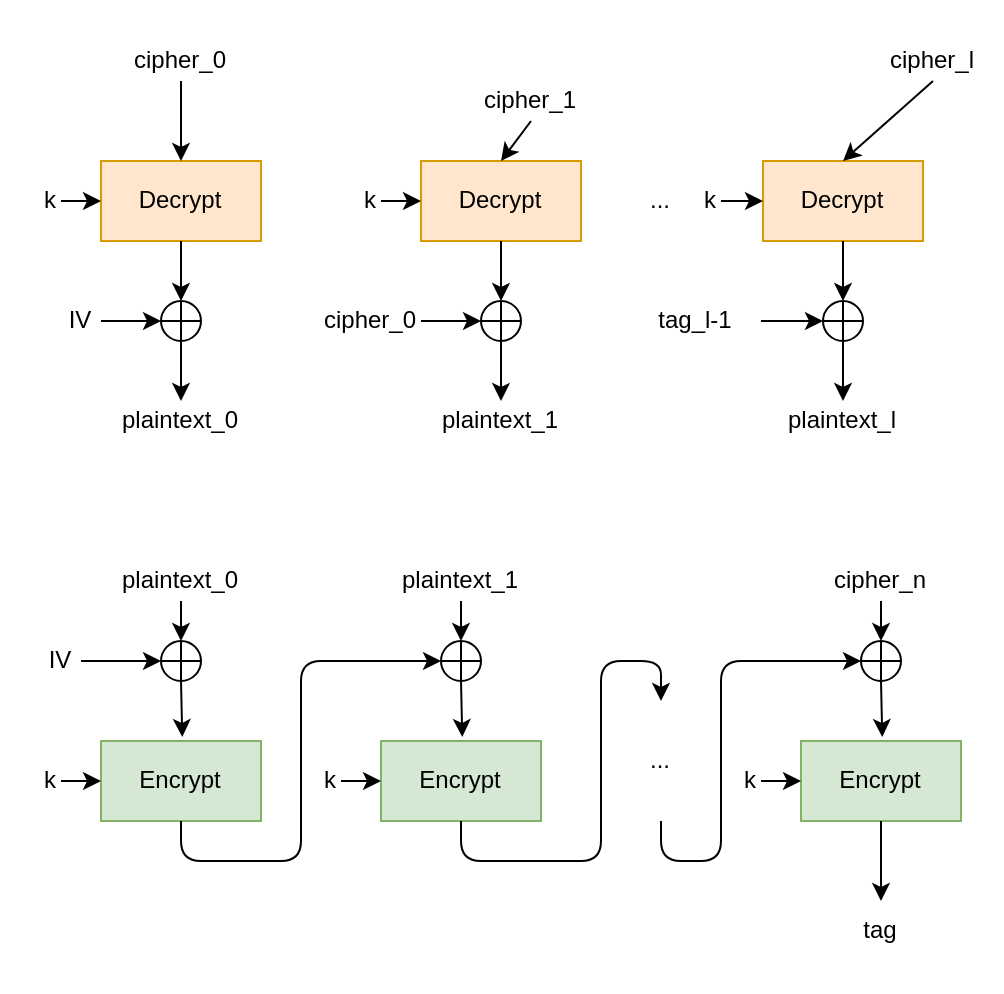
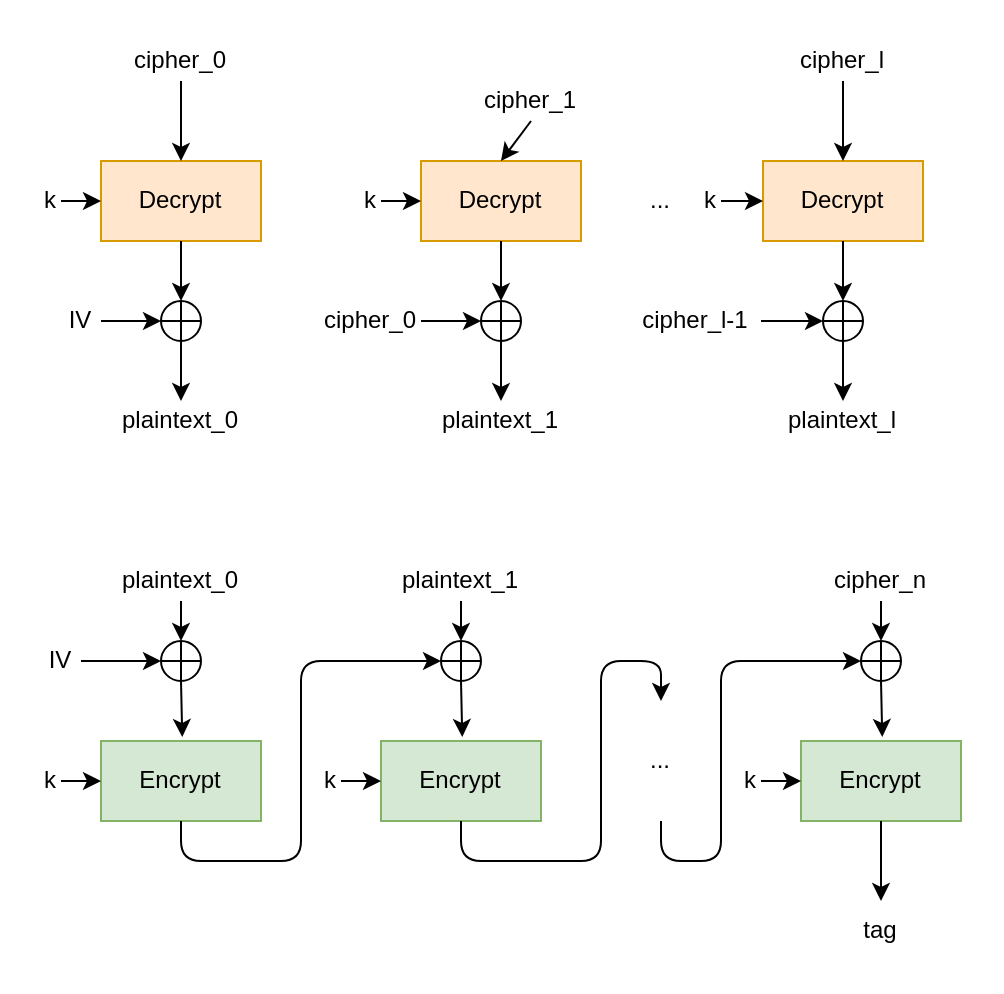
(933, 61) -> (843, 61)
(696, 321) -> (696, 321)
